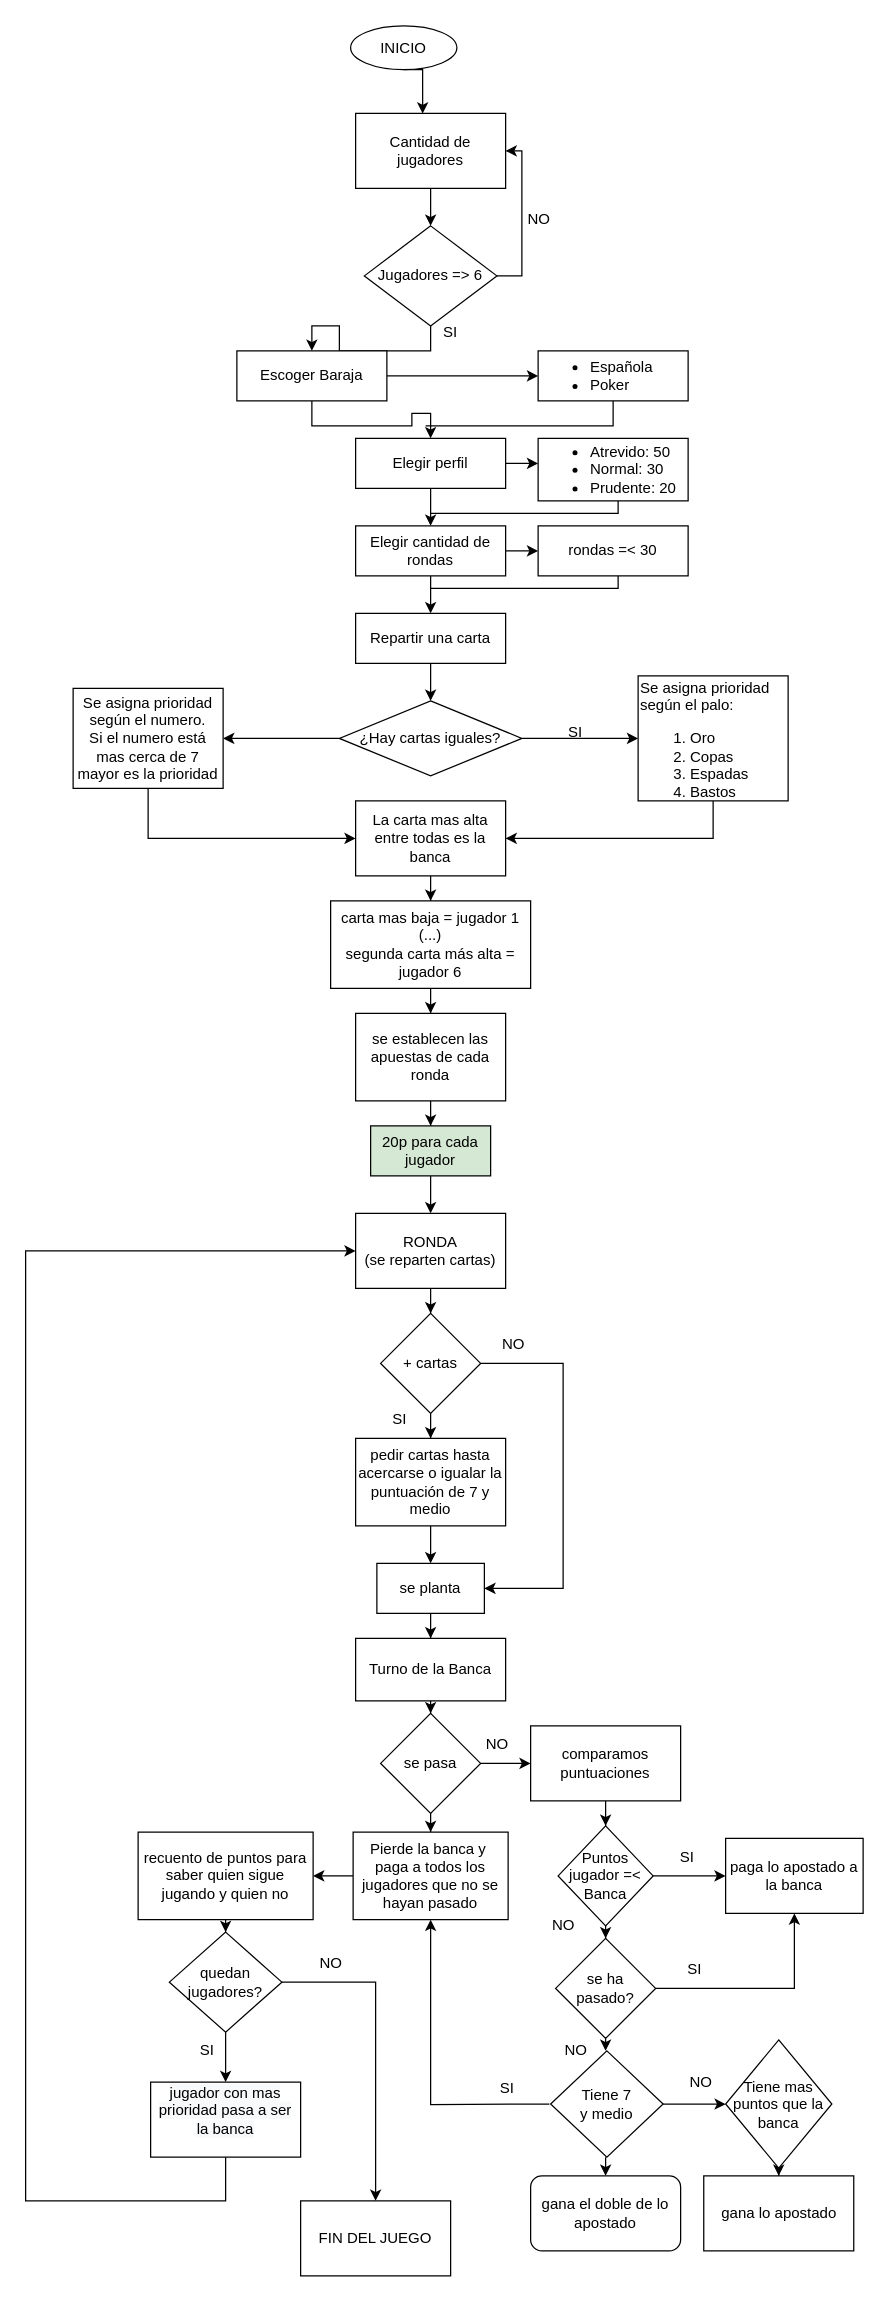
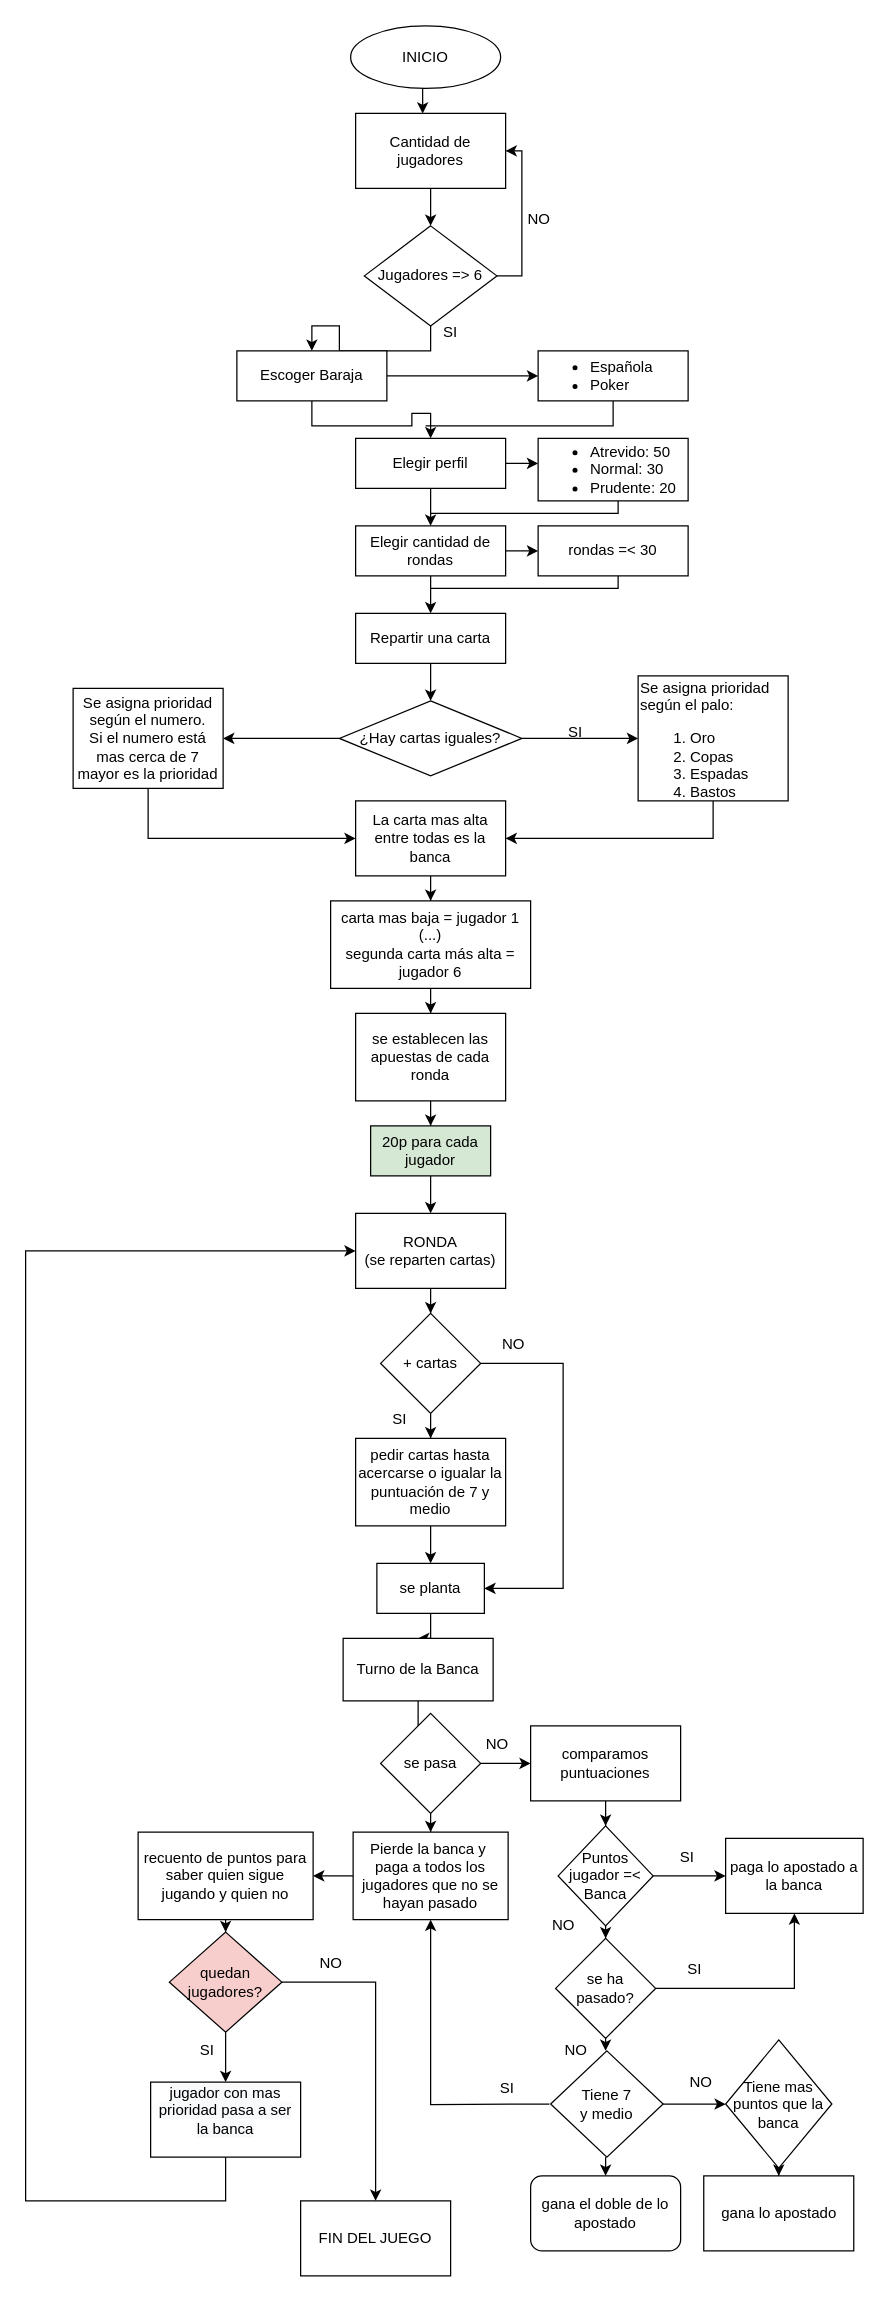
(404, 48) -> (426, 57)
(431, 1669) -> (418, 1669)
(226, 1982) -> (226, 1982)
